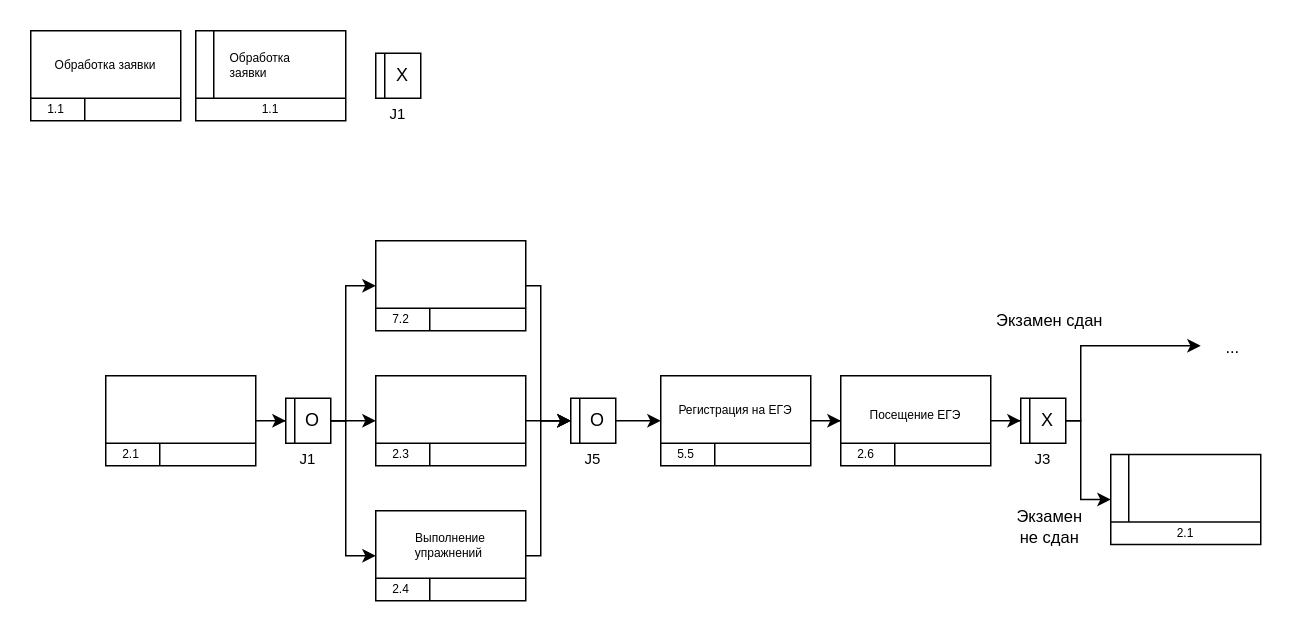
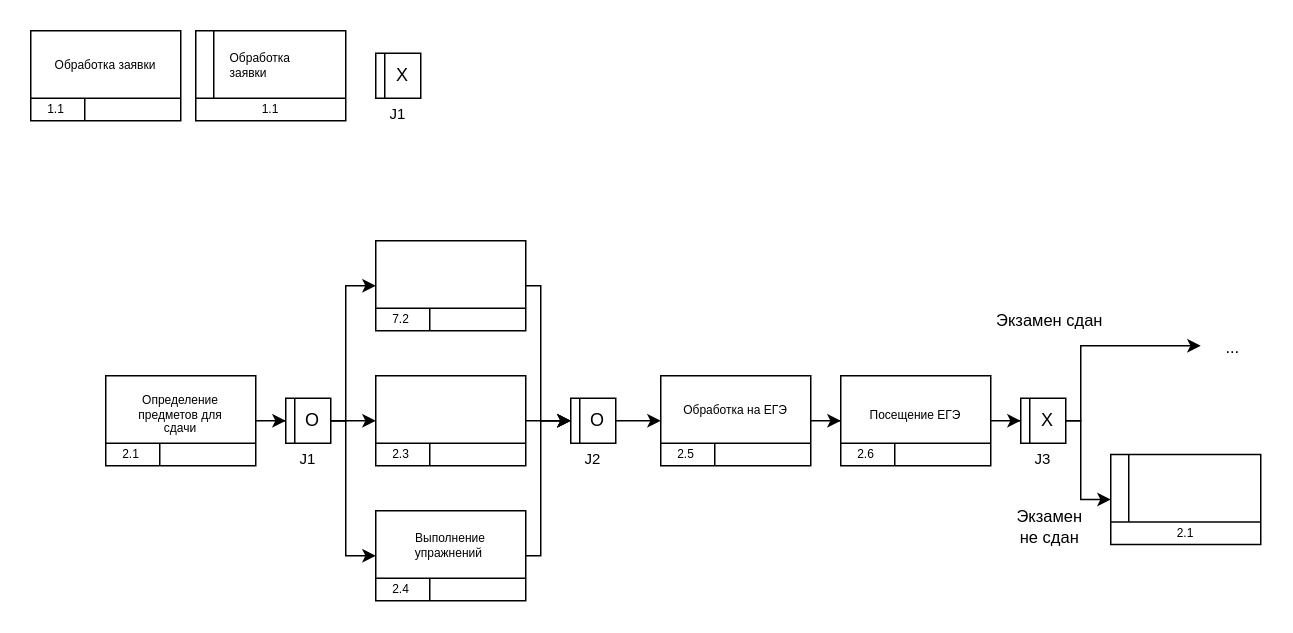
none -> (181, 410)
(736, 410) -> (736, 410)
(686, 454) -> (686, 454)
(593, 458) -> (593, 458)
